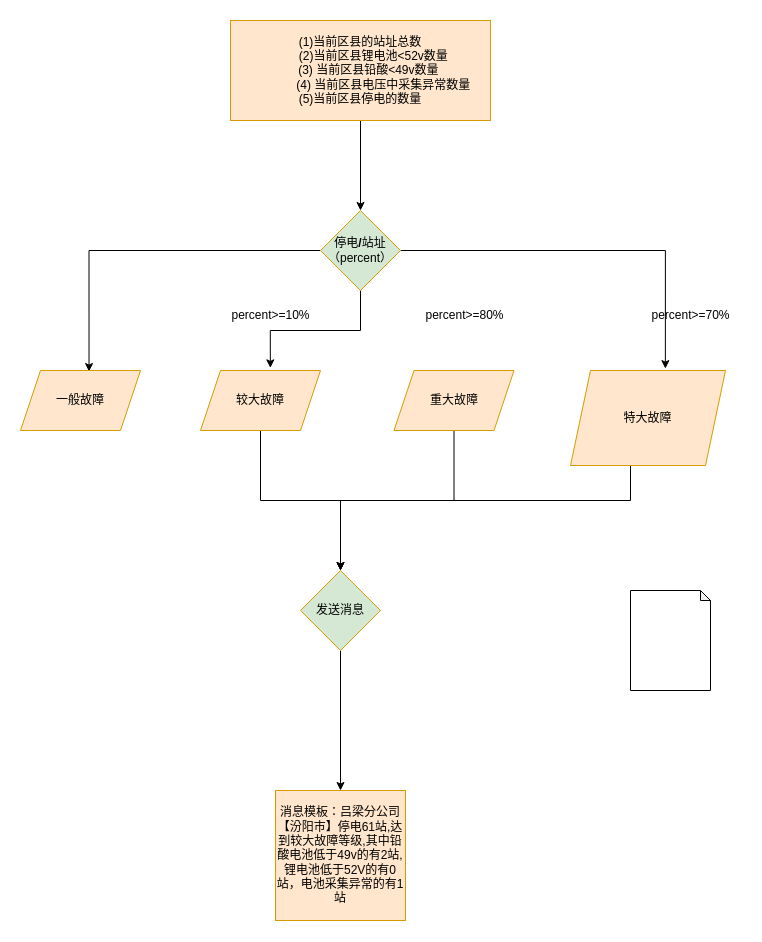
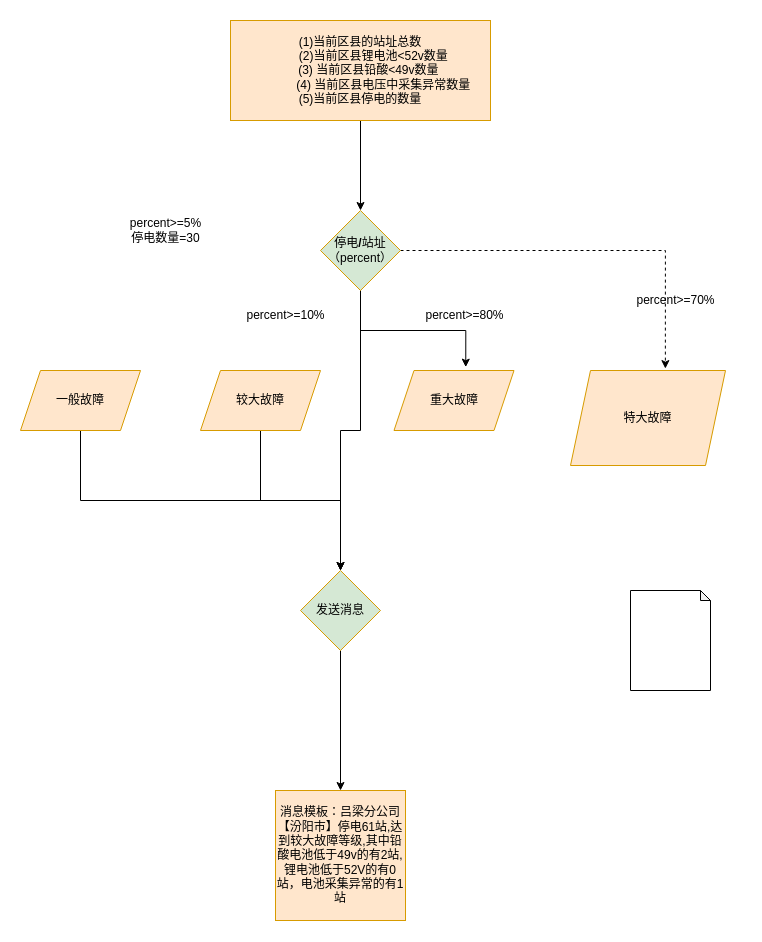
none -> (166, 231)
(148, 251) -> none
(589, 251) -> (589, 251)
(271, 316) -> (286, 316)
(691, 316) -> (676, 301)
(299, 331) -> (361, 425)
none -> (429, 331)
(454, 465) -> none
none -> (135, 501)
(562, 501) -> none
